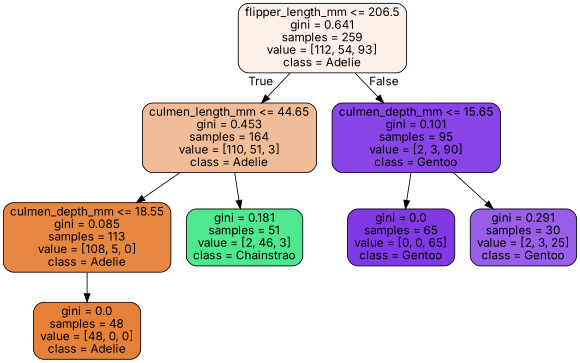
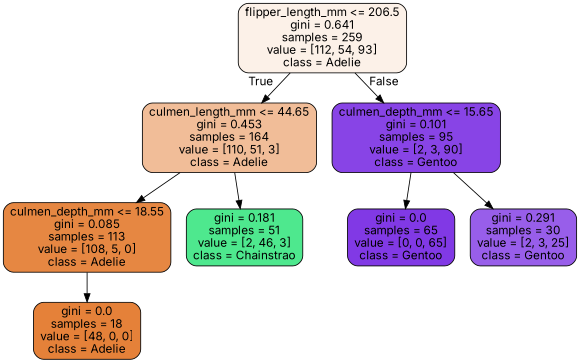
(87, 331) -> (87, 331)
